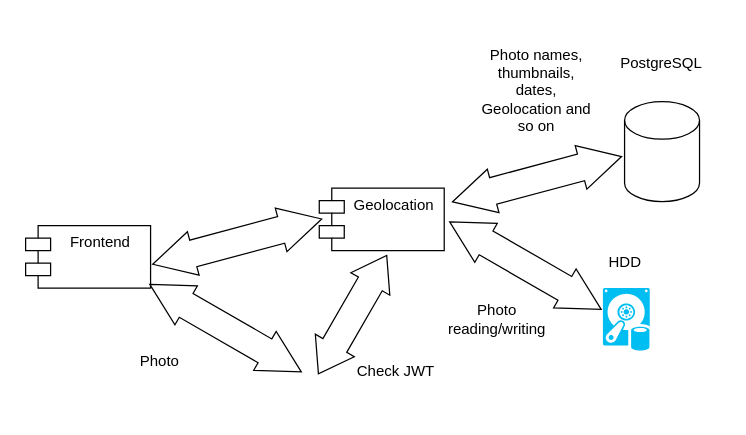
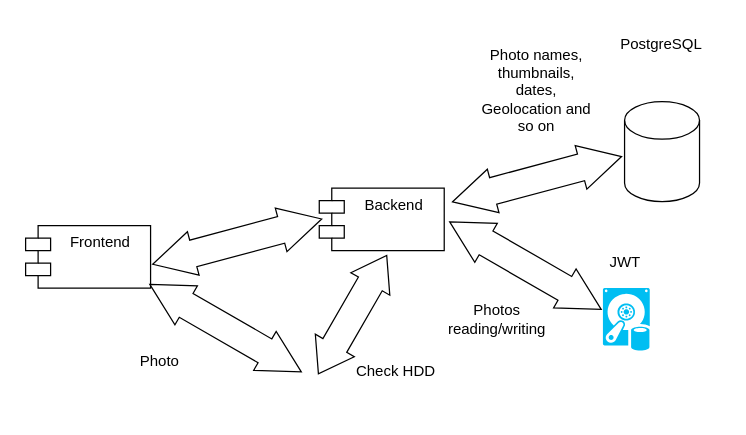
(662, 63) -> (662, 44)
(394, 205) -> (394, 205)
(626, 263) -> (626, 263)
(498, 319) -> (498, 319)
(396, 372) -> (396, 372)
